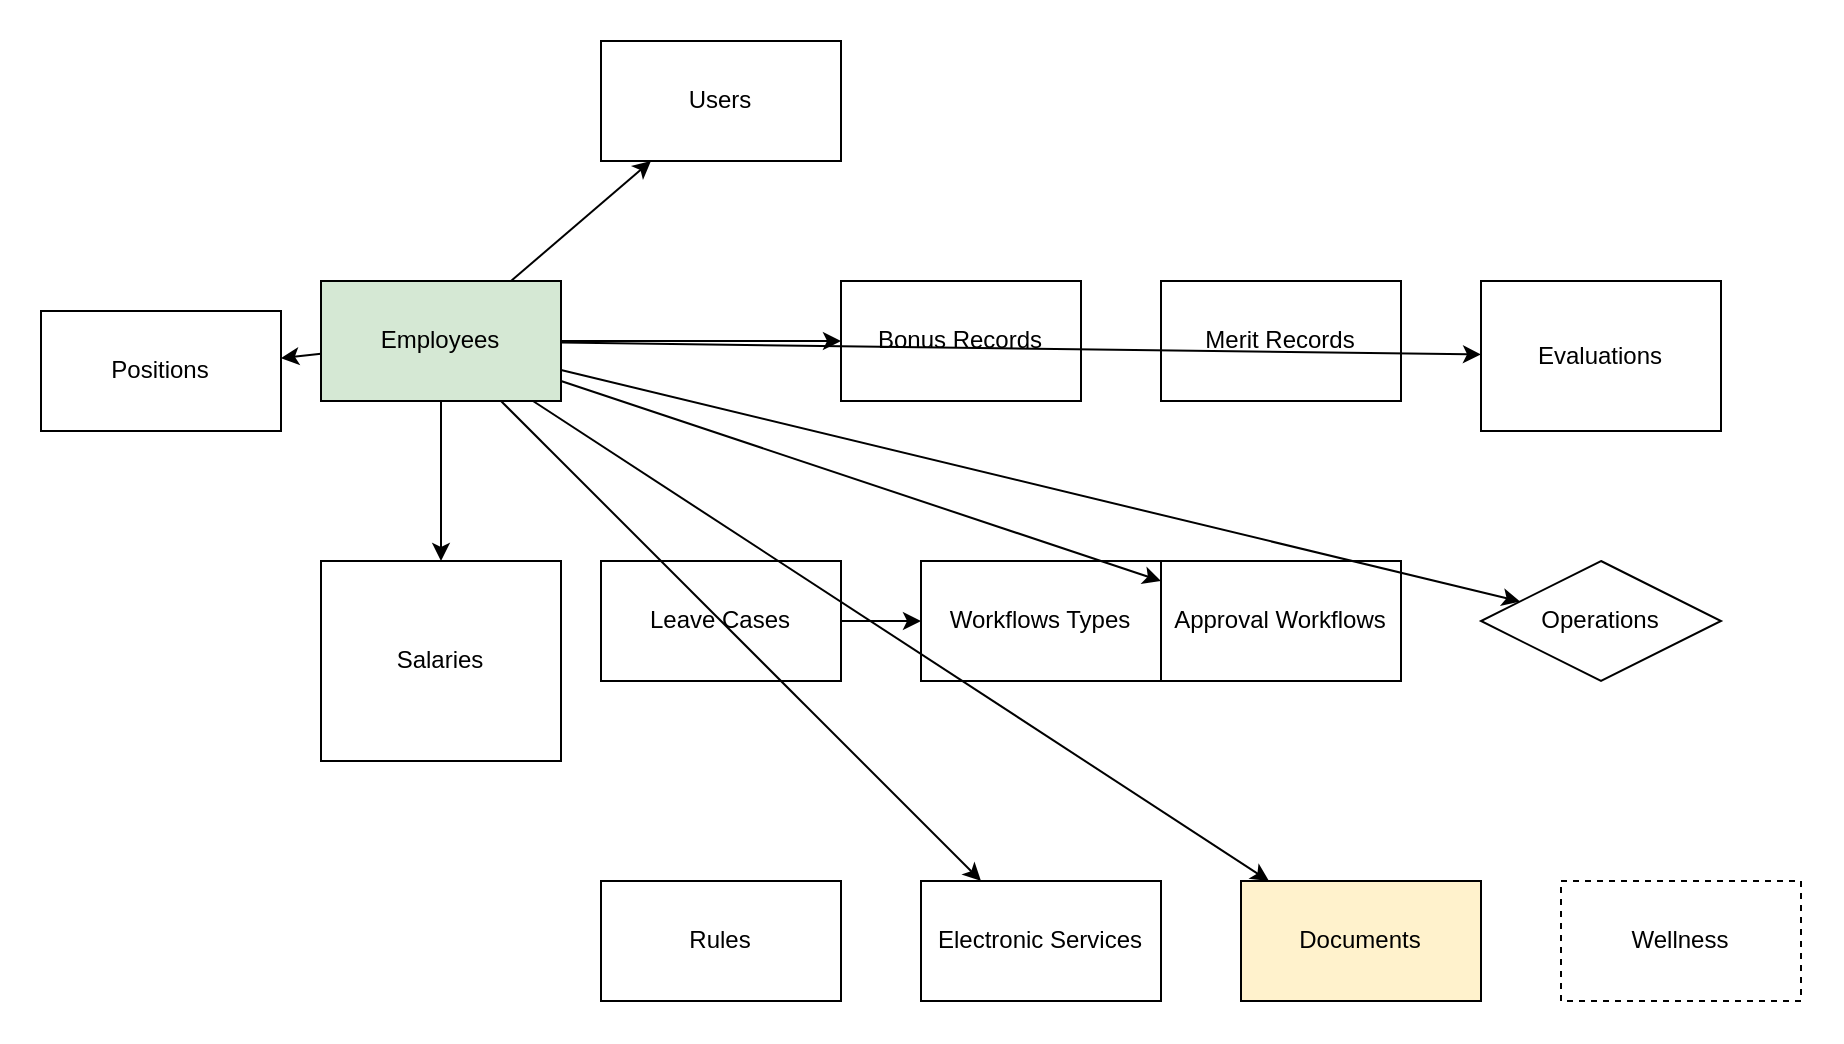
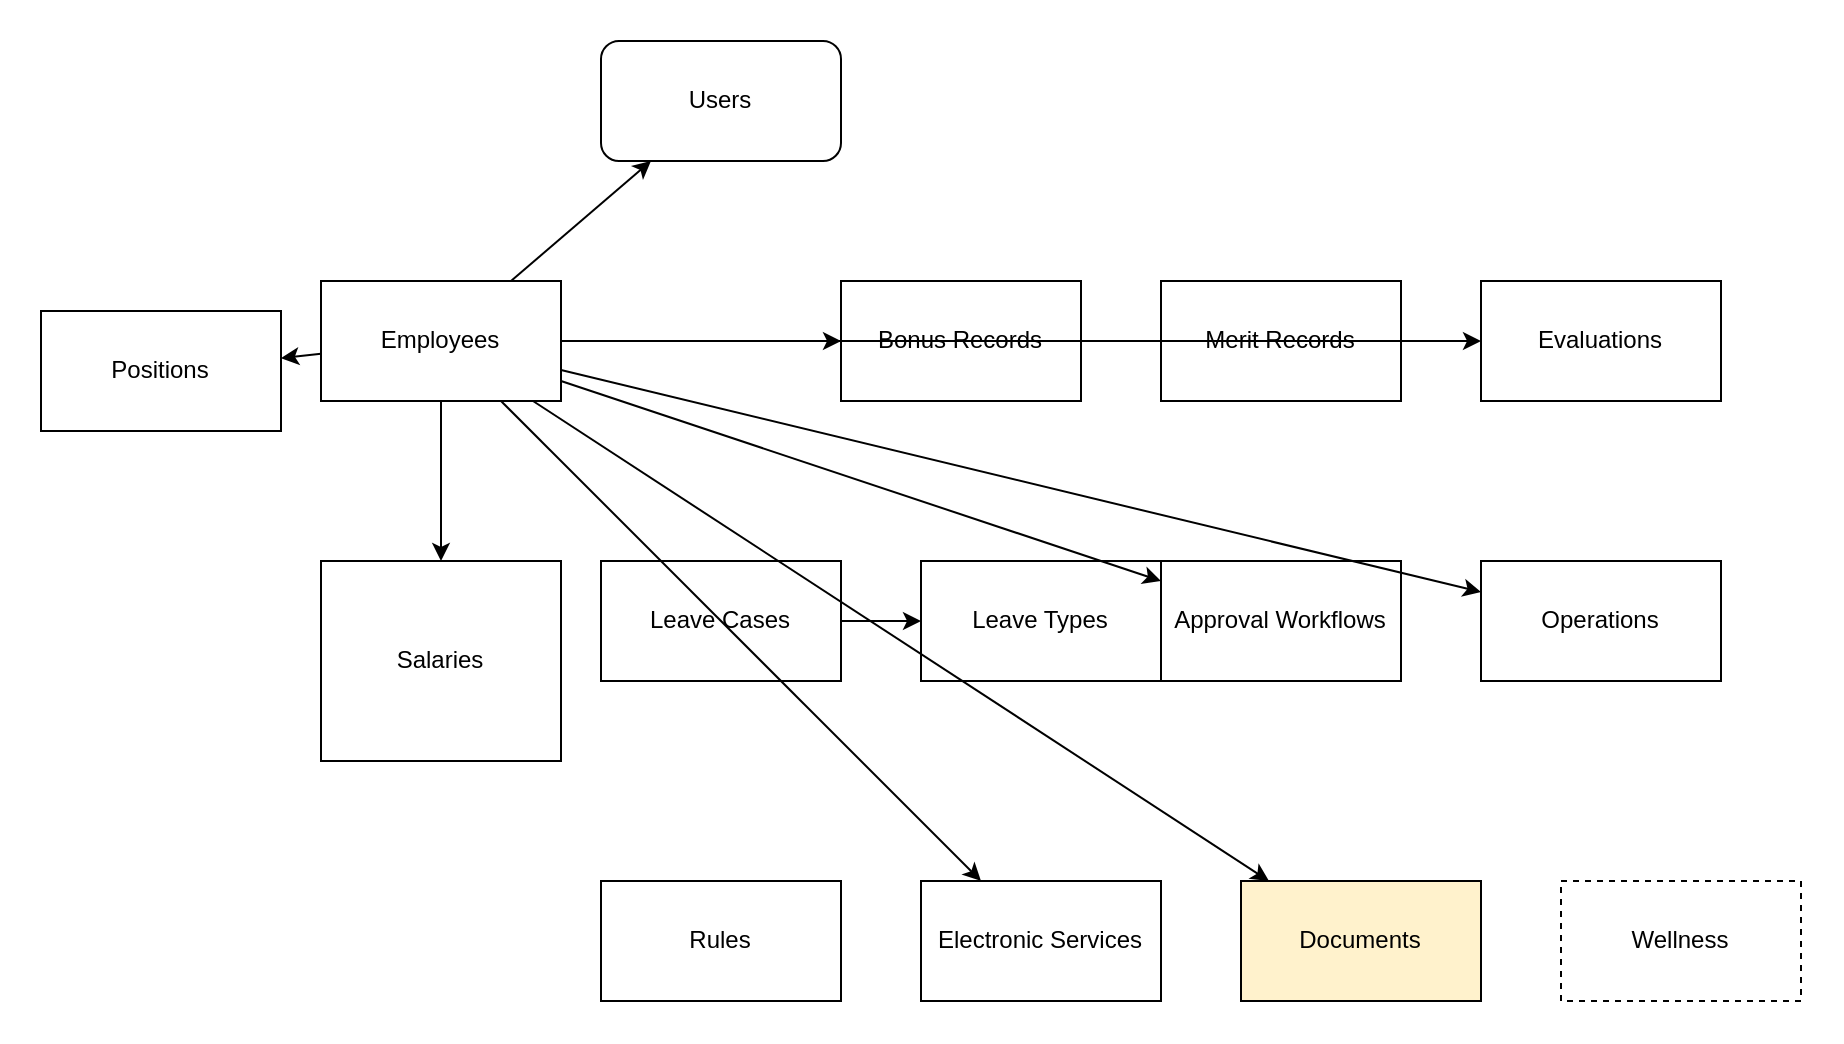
(721, 101) -> (721, 101)
(441, 341) -> (441, 341)
(1601, 356) -> (1601, 341)
(1041, 621) -> (1041, 621)
(1601, 621) -> (1601, 621)
